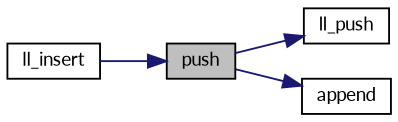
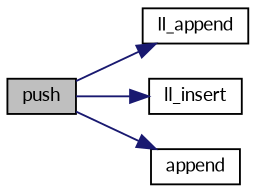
(346, 26) -> (195, 26)
(124, 61) -> (103, 96)
